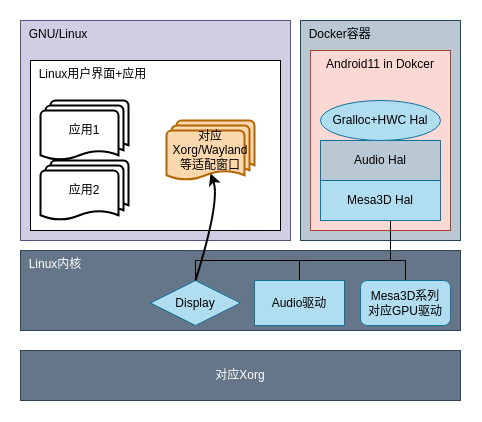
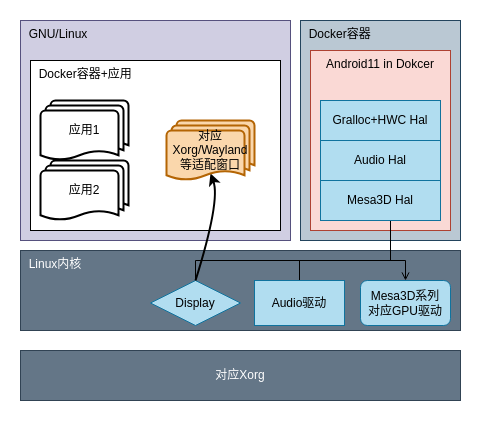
(87, 75) -> (80, 75)
(381, 121) -> (381, 121)
(381, 161) -> (381, 161)
(406, 275) -> (406, 274)
